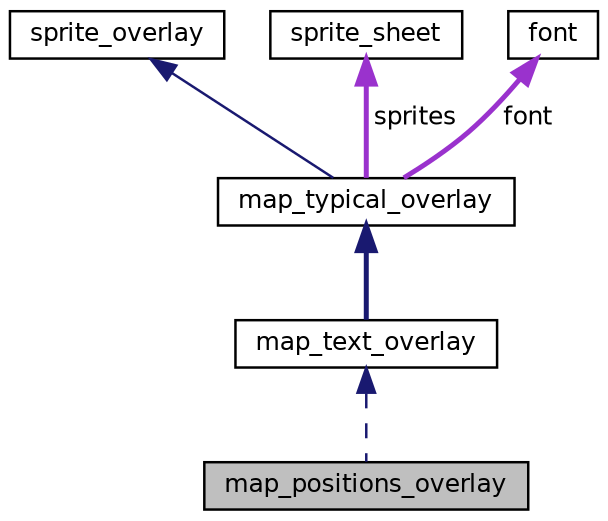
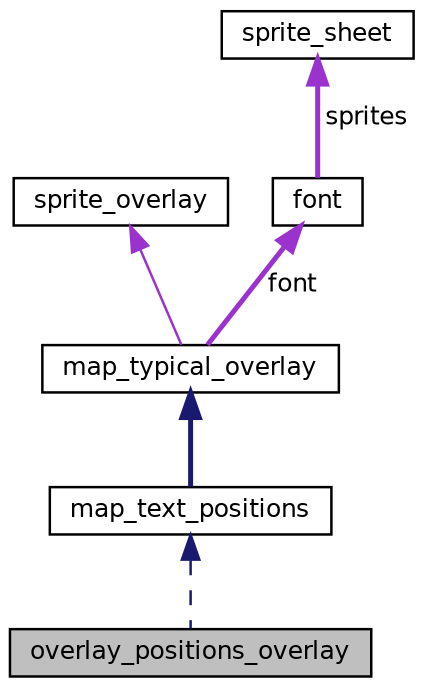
(252, 125) -> (161, 297)
(366, 131) -> (318, 131)
(366, 344) -> (191, 511)
(366, 486) -> (191, 653)
